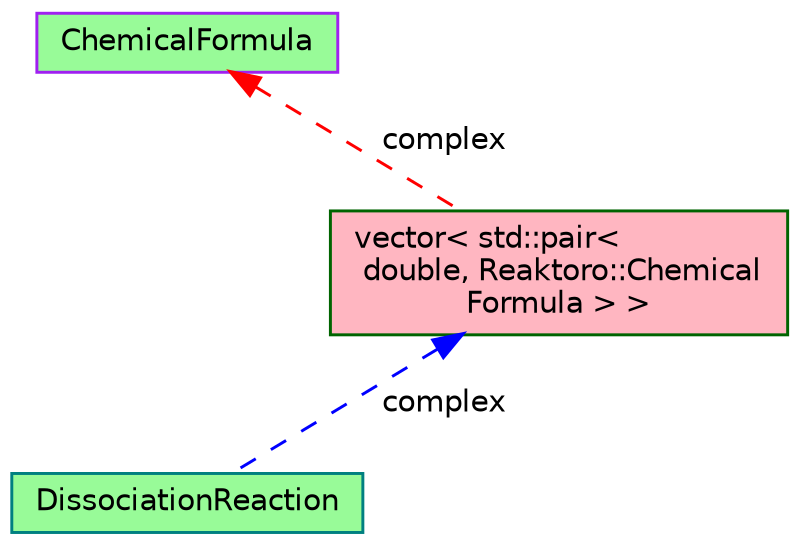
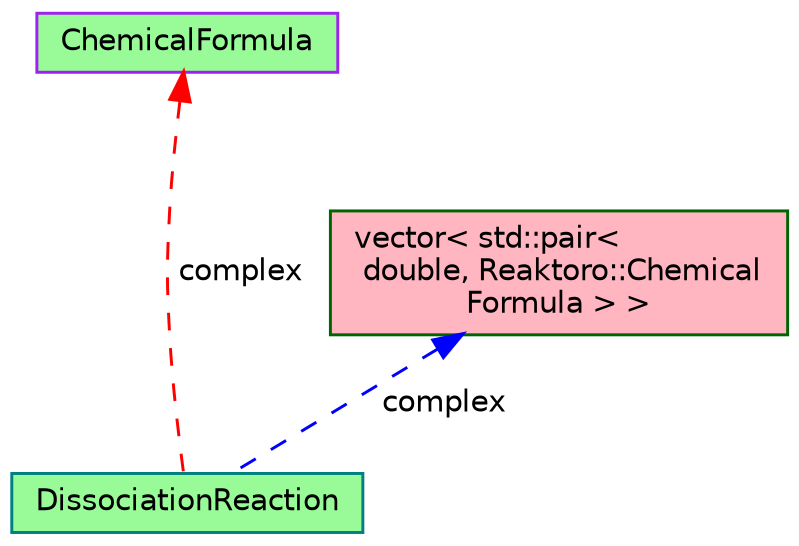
(360, 150) -> (168, 288)
